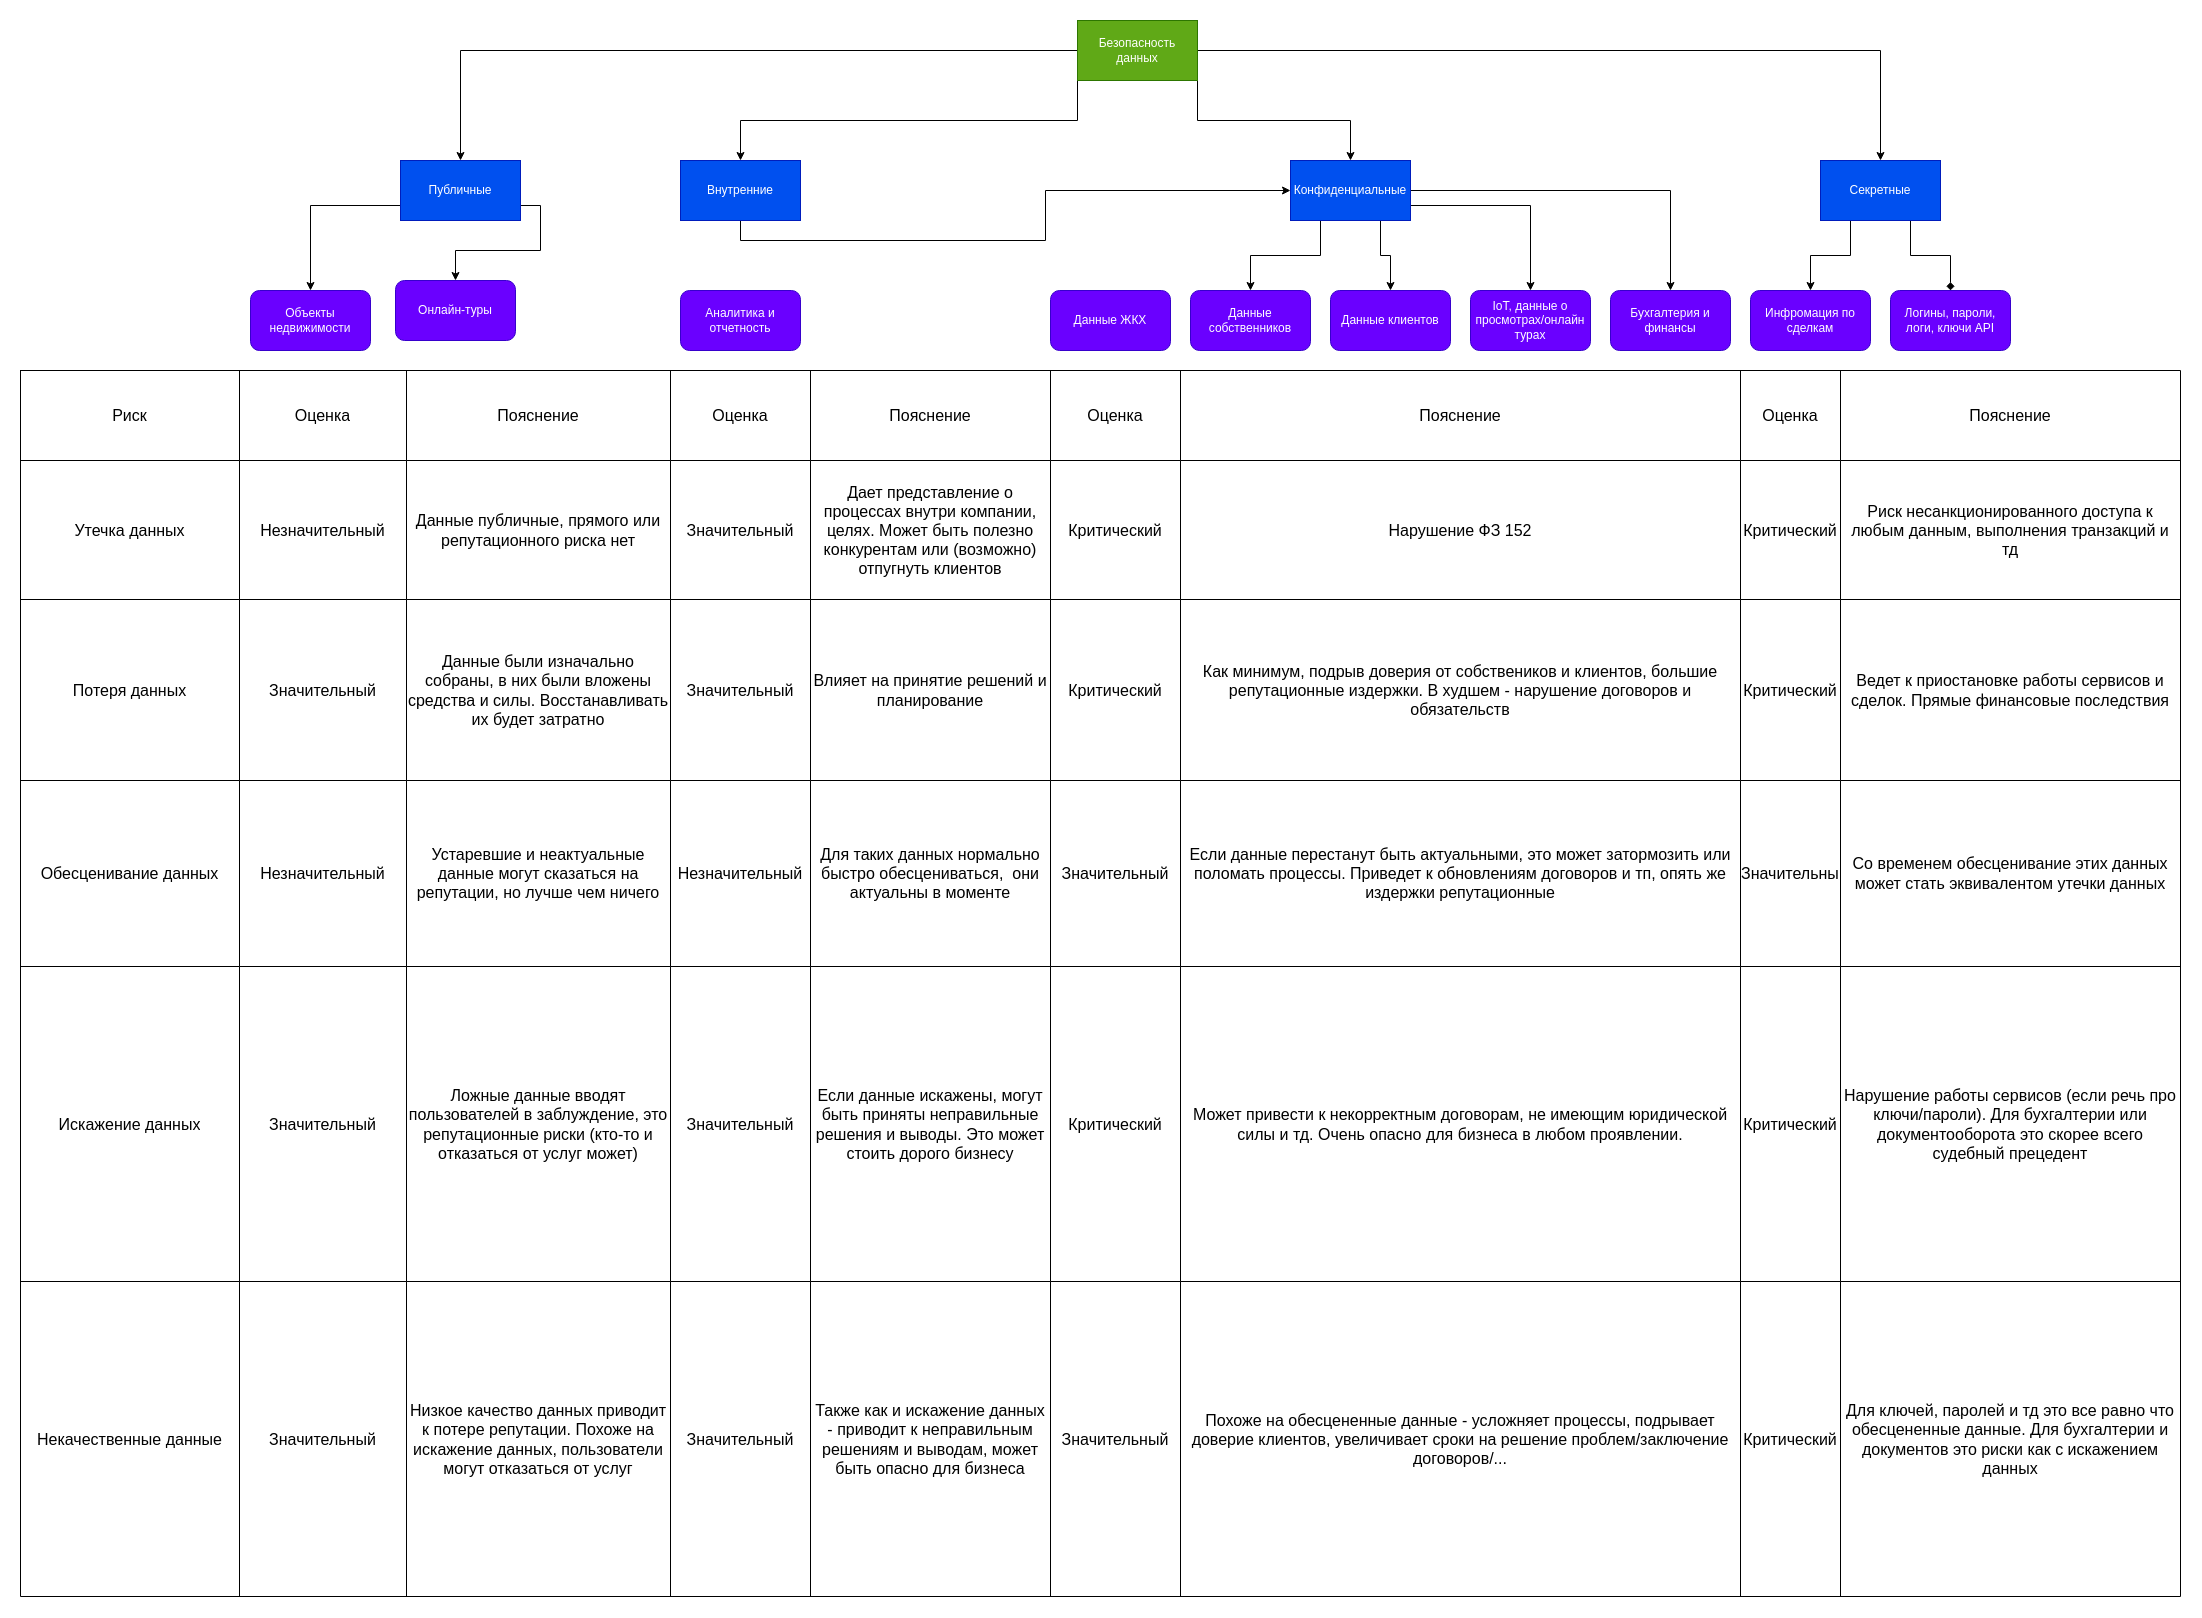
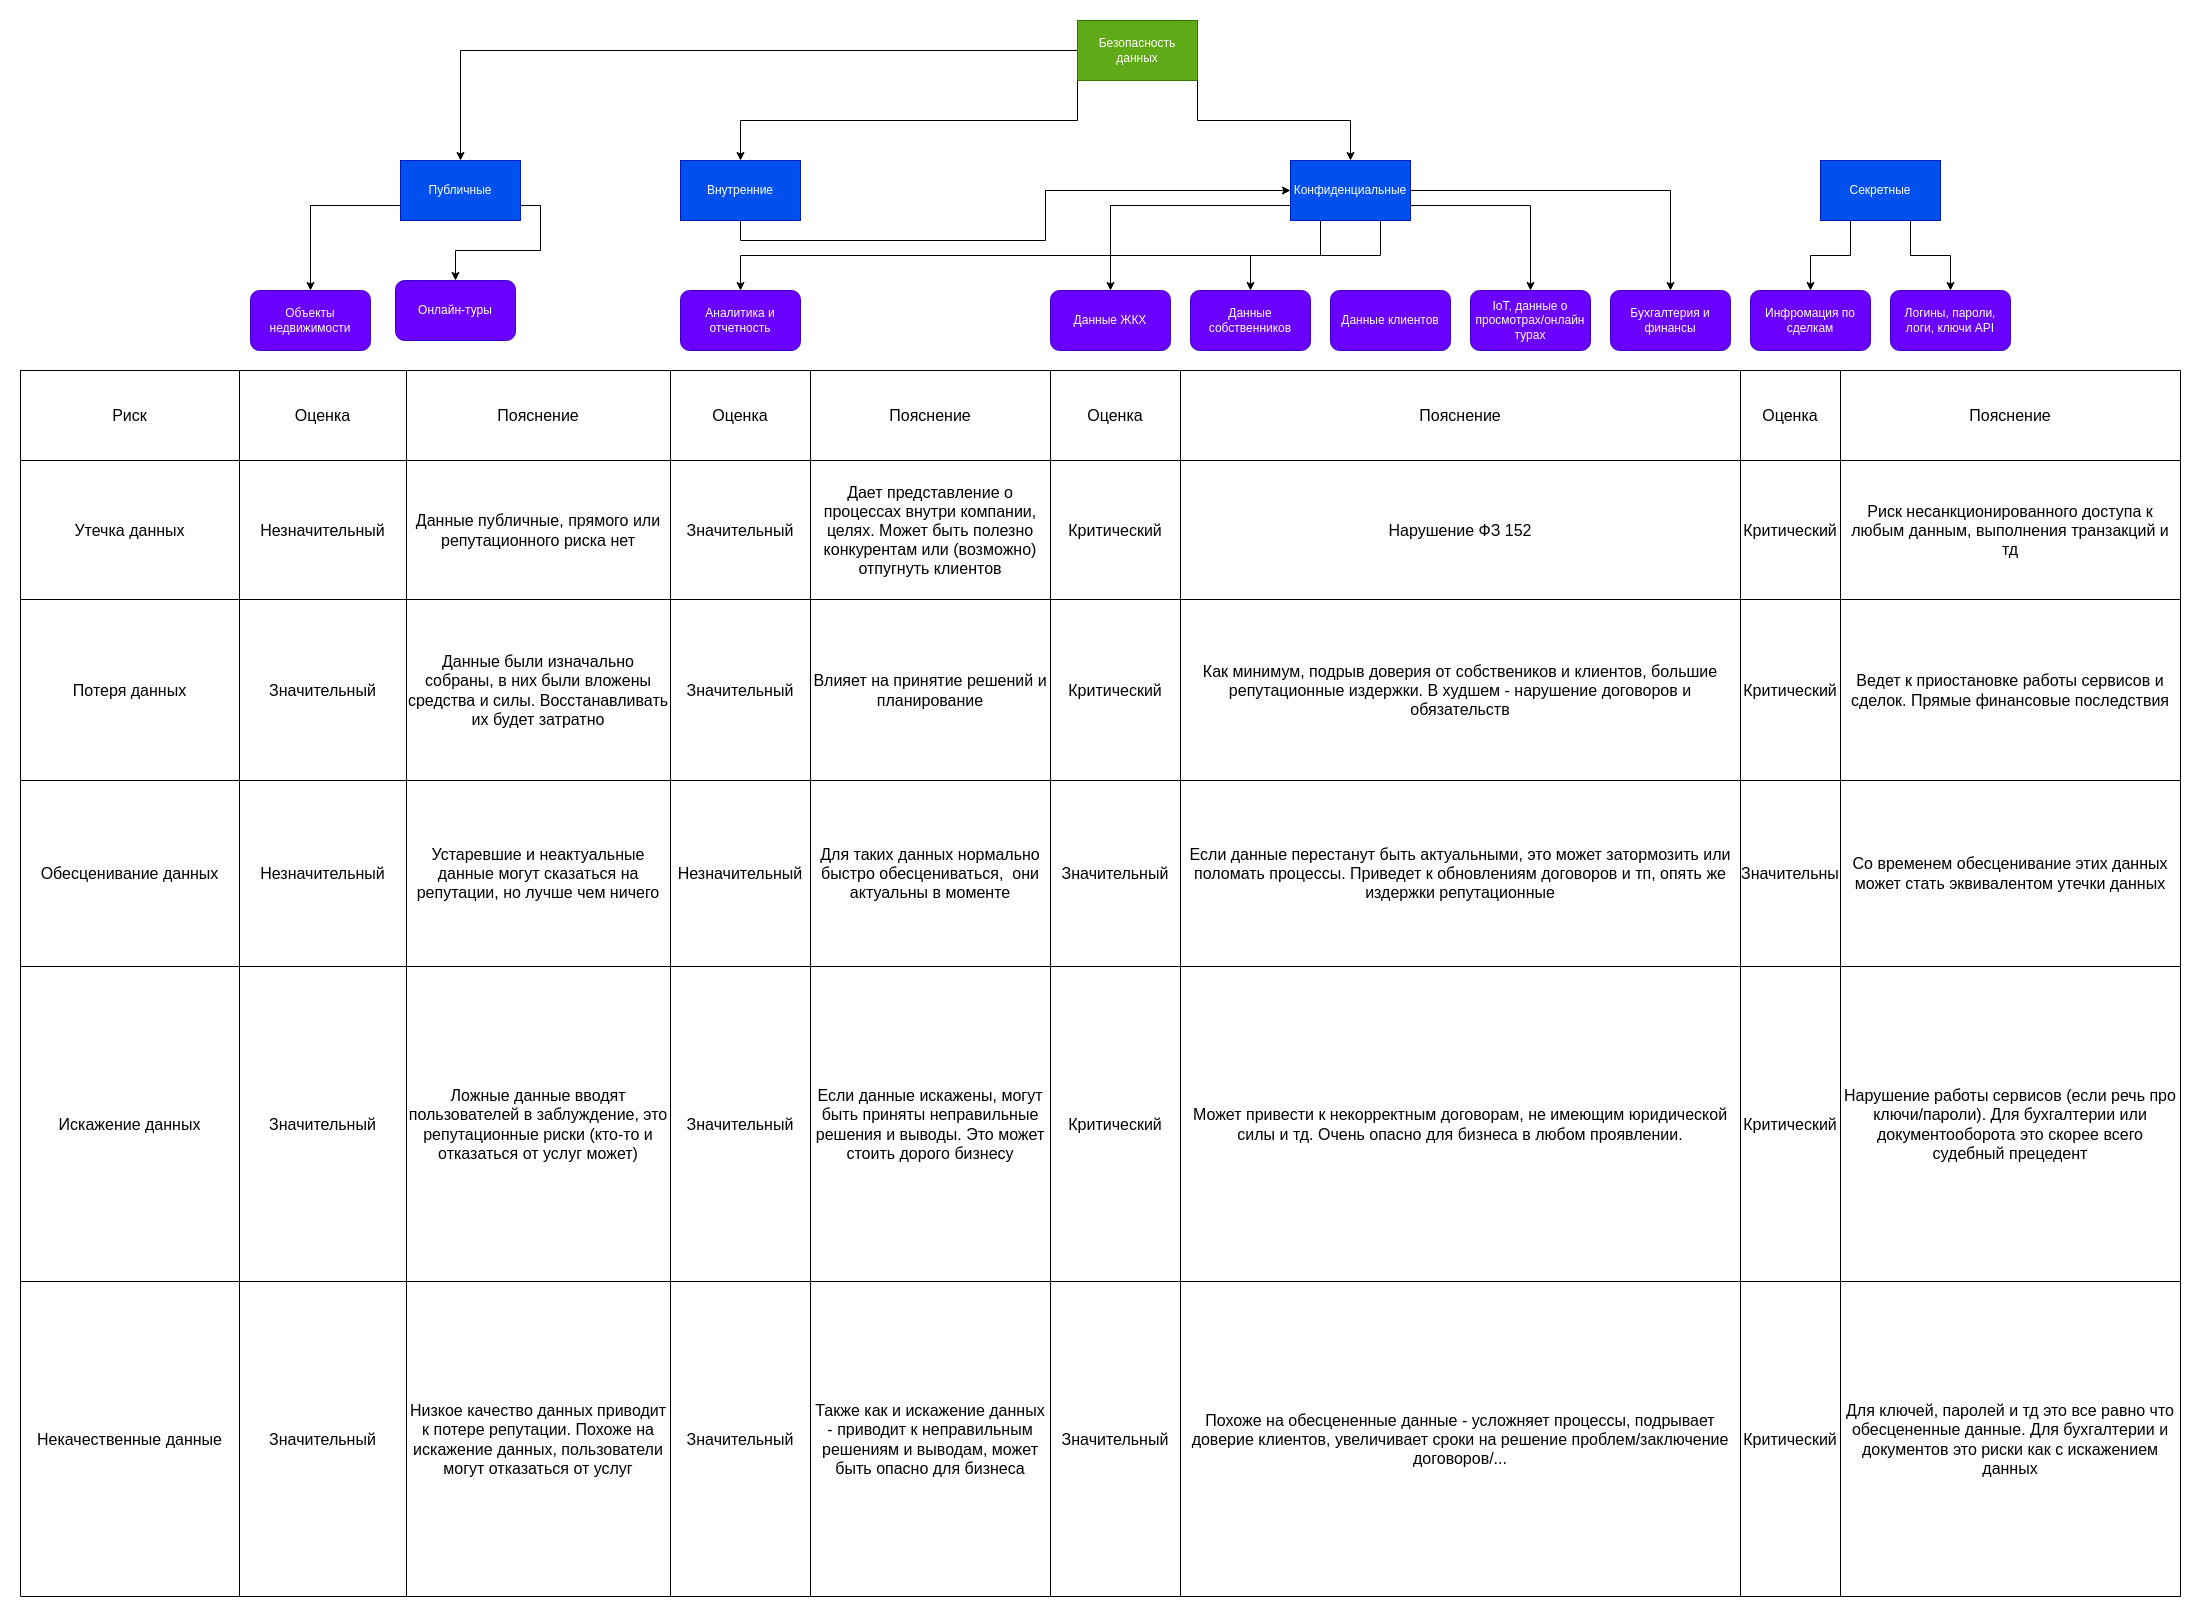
(1591, 51) -> none
none -> (1162, 206)
(1391, 264) -> (981, 256)
(1951, 282) -> (1951, 282)
